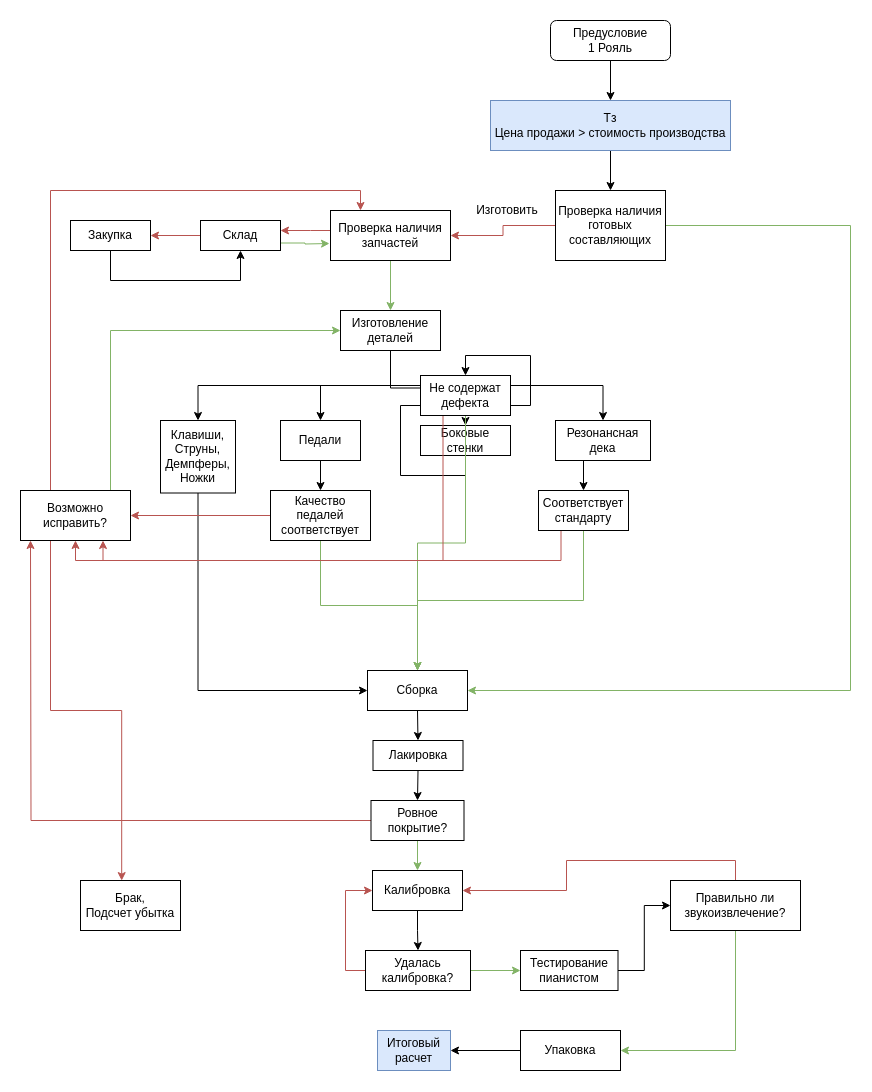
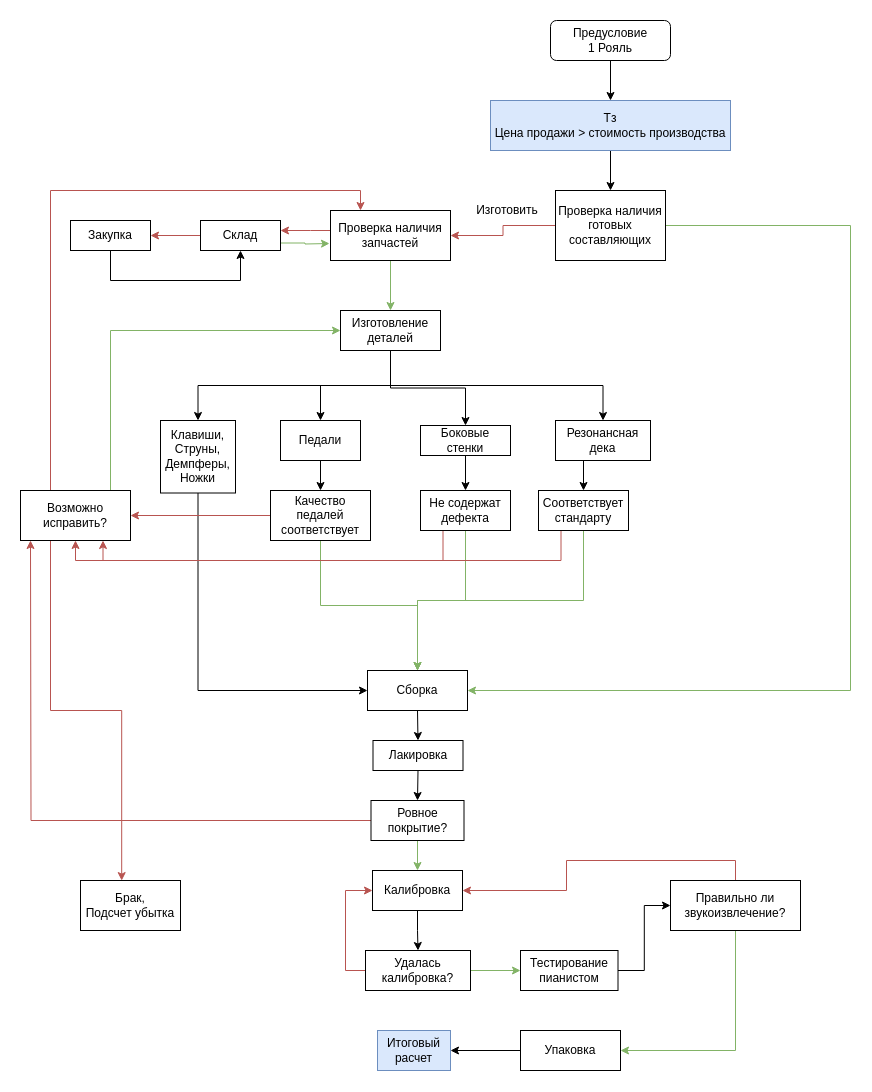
(466, 396) -> (466, 511)
